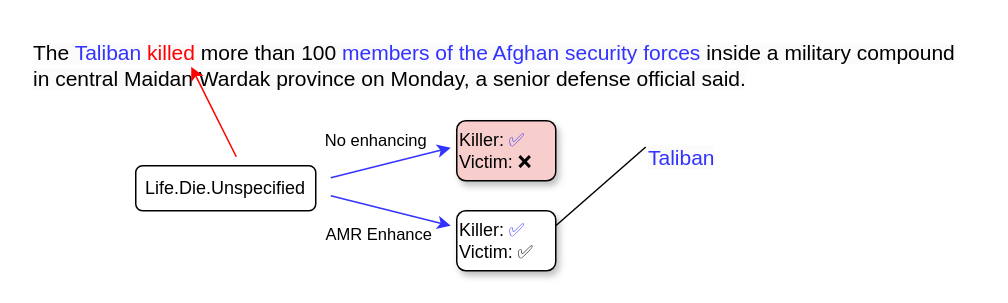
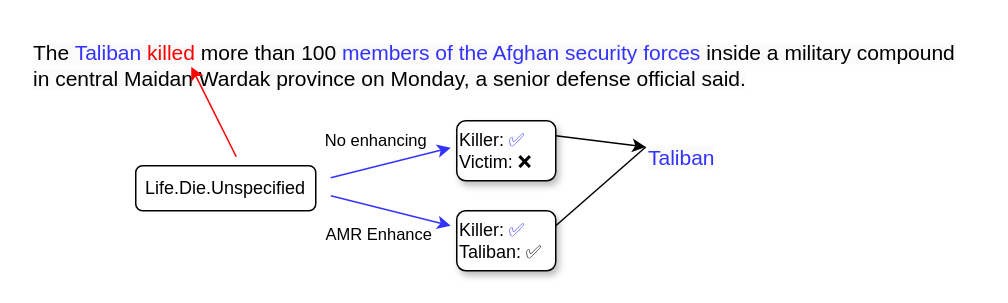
none -> (596, 141)
(506, 151) -> (506, 151)
(496, 241) -> (501, 241)
